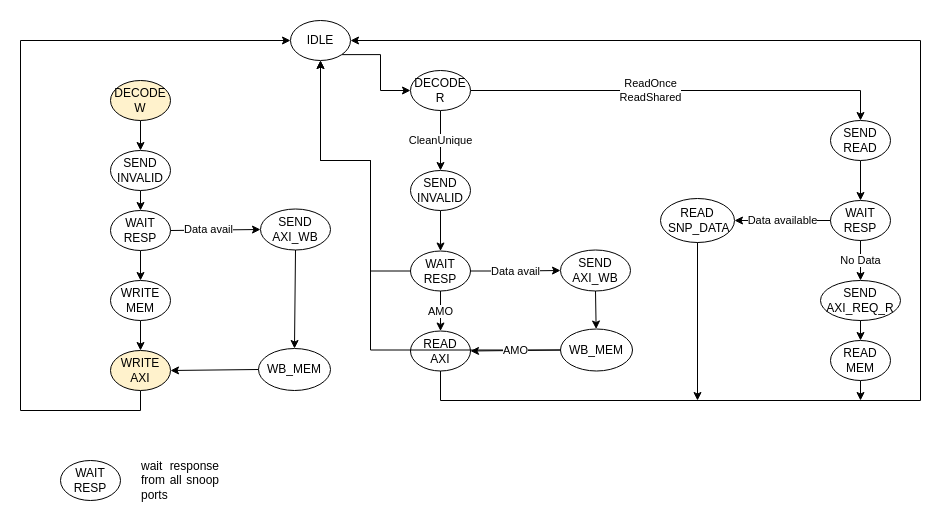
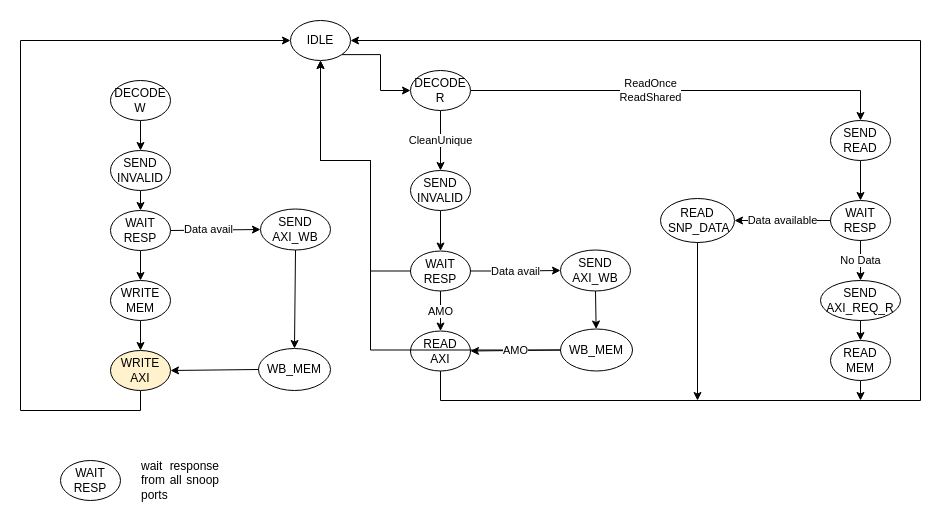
(141, 101) -> (141, 101)
